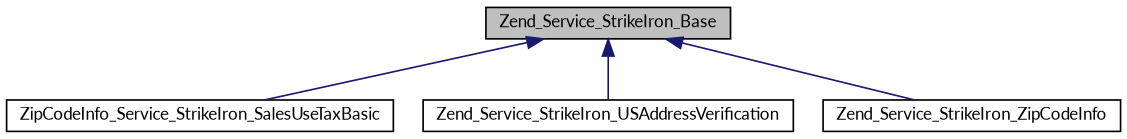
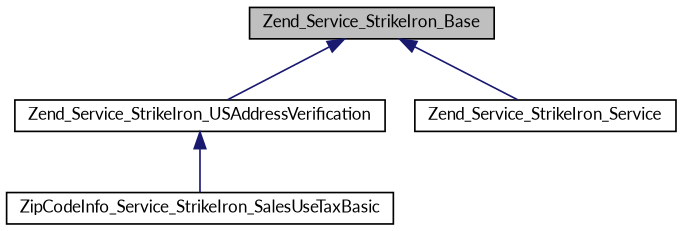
(396, 71) -> (200, 171)
(972, 116) -> (545, 116)
